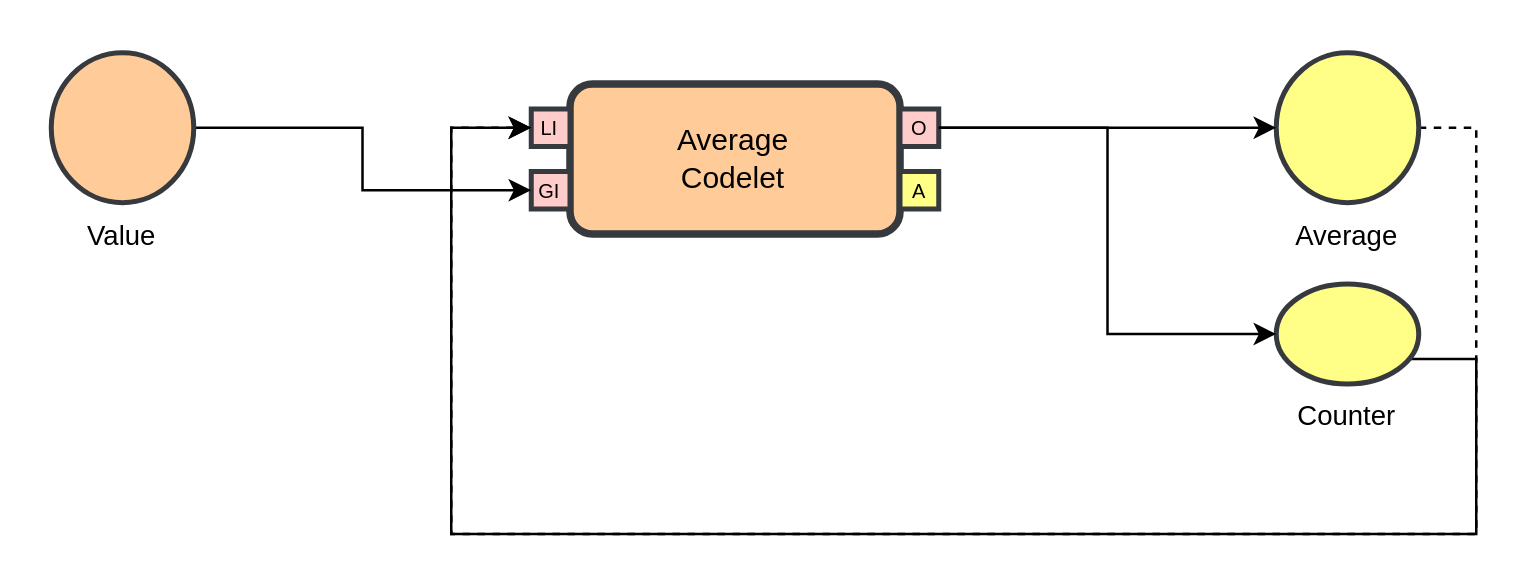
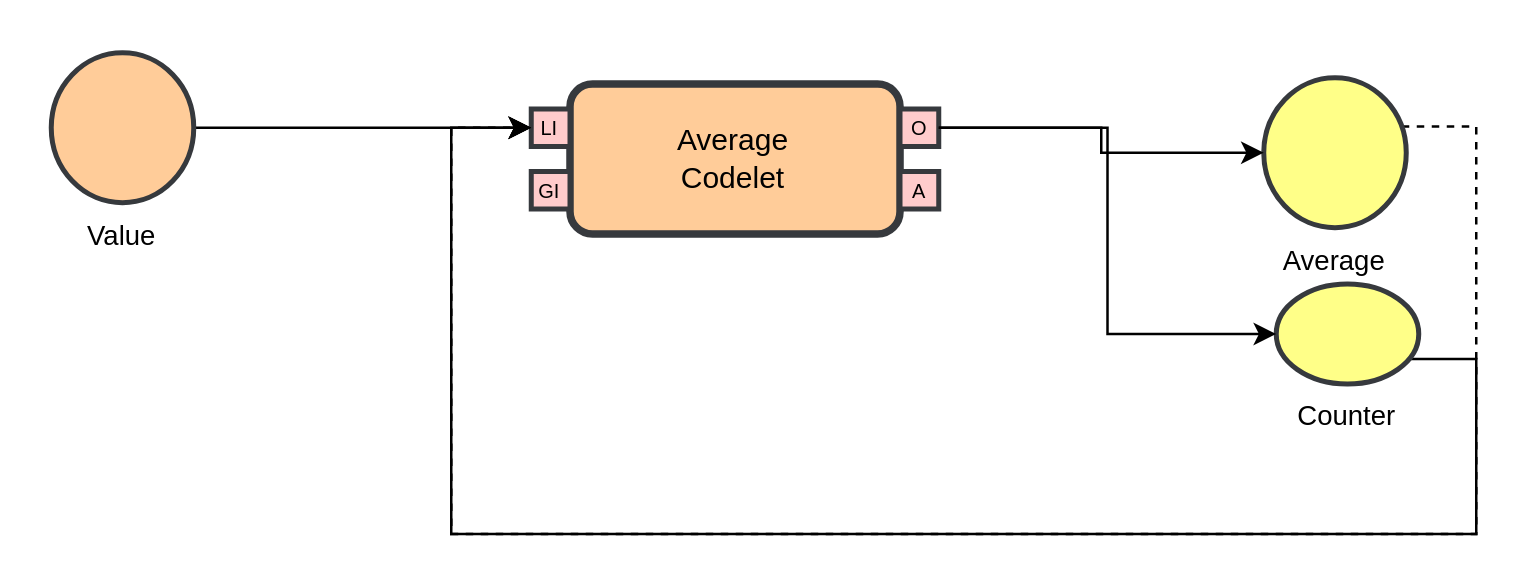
(1348, 128) -> (1335, 153)
(372, 190) -> (402, 128)
(919, 190) -> (919, 190)
